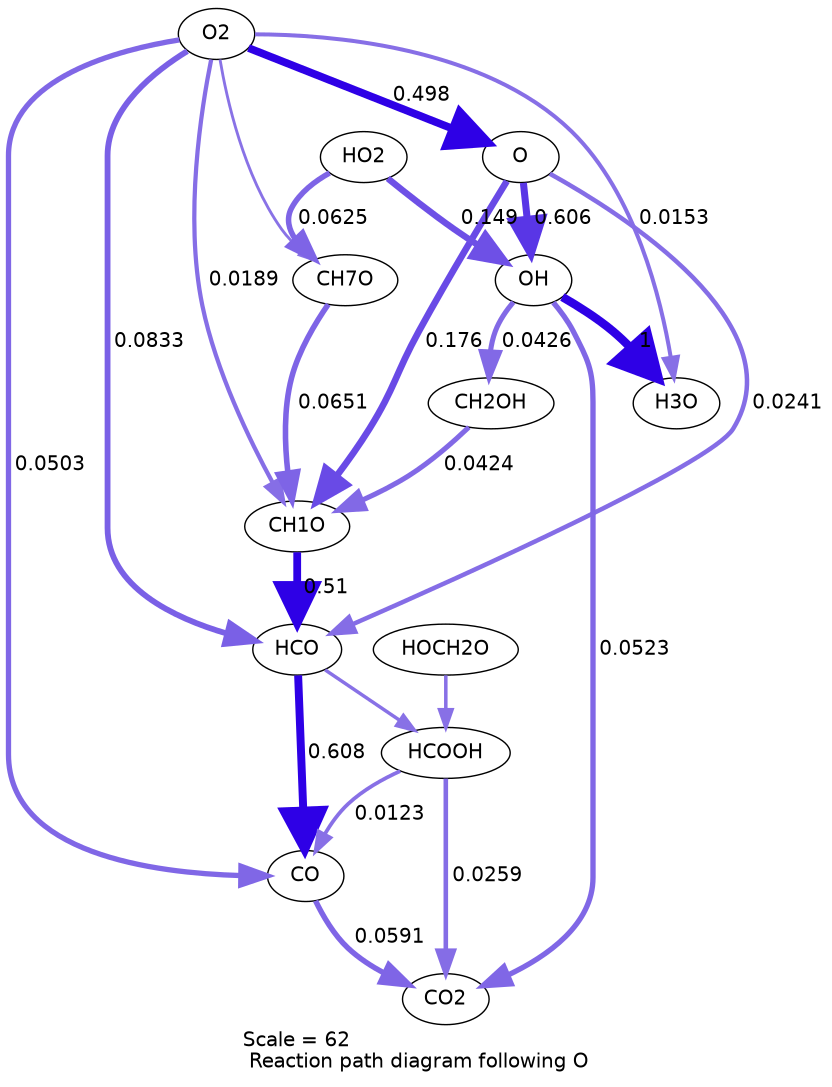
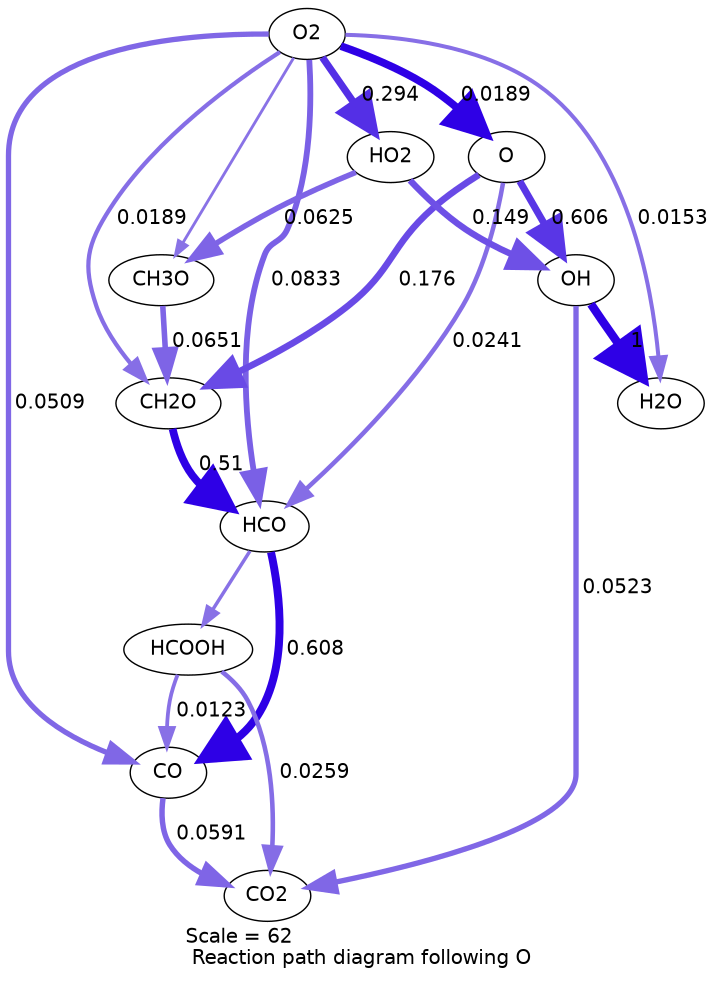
none -> (338, 80)
(419, 96) -> (493, 96)
(345, 280) -> (161, 280)
(491, 403) -> none
(677, 403) -> (661, 403)
(47, 465) -> (47, 403)
(297, 526) -> (168, 403)
(446, 650) -> none
